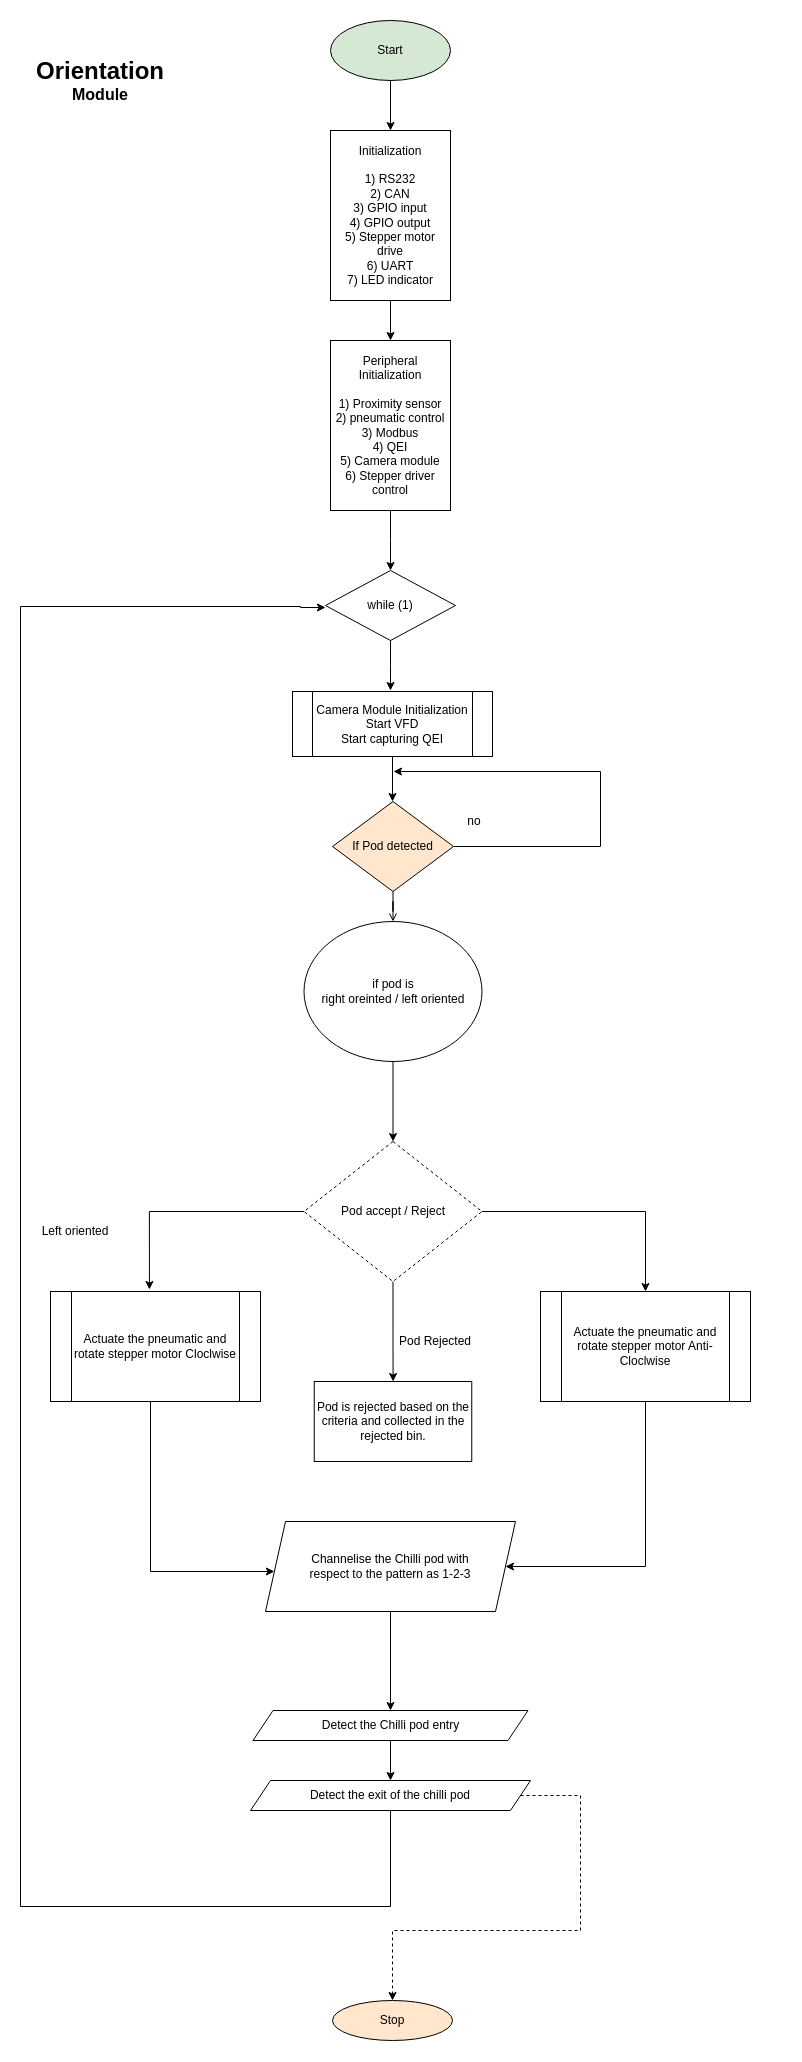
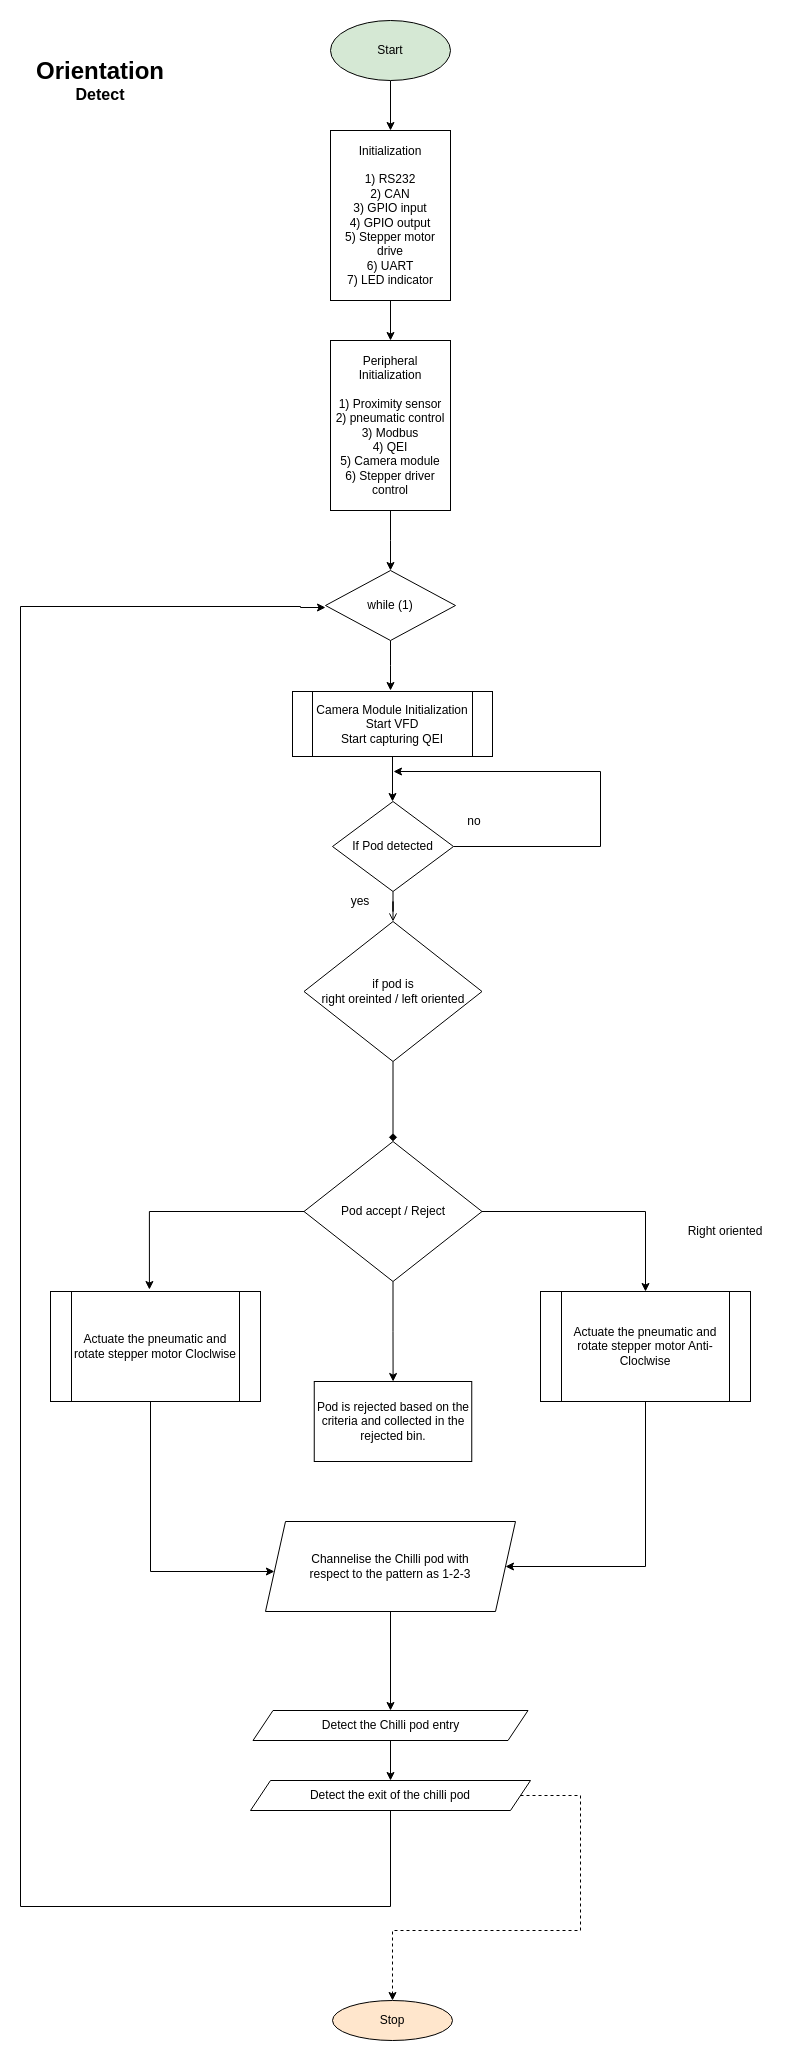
(101, 81) -> (101, 81)
(393, 847) -> (393, 847)
none -> (361, 902)
(393, 992) -> (393, 992)
(393, 1133) -> (393, 1132)
(393, 1212) -> (393, 1212)
(76, 1232) -> none
none -> (726, 1232)
(436, 1342) -> none
